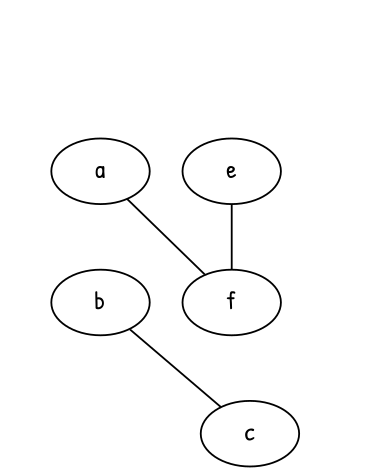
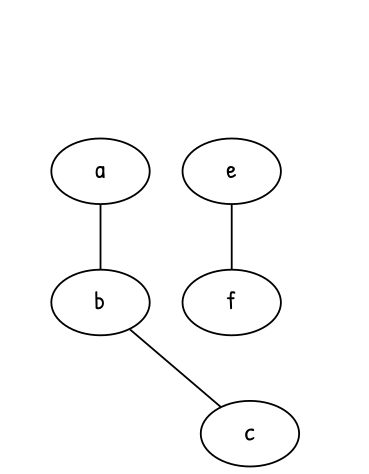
(166, 237) -> (101, 237)
